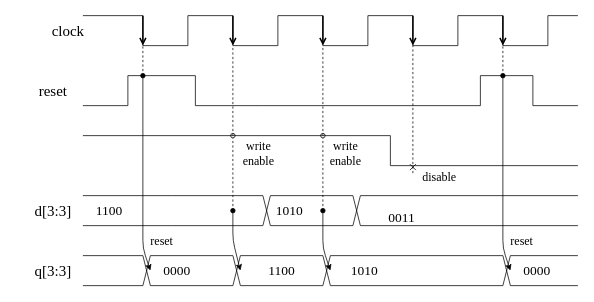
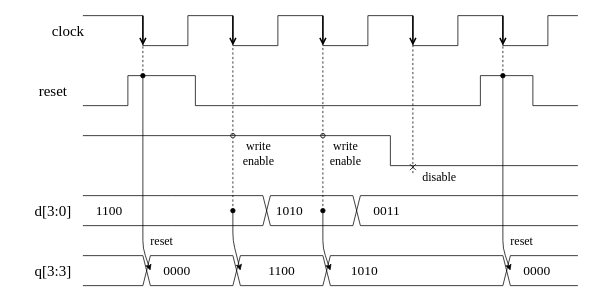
(53, 210) -> (53, 210)
(402, 218) -> (387, 210)
